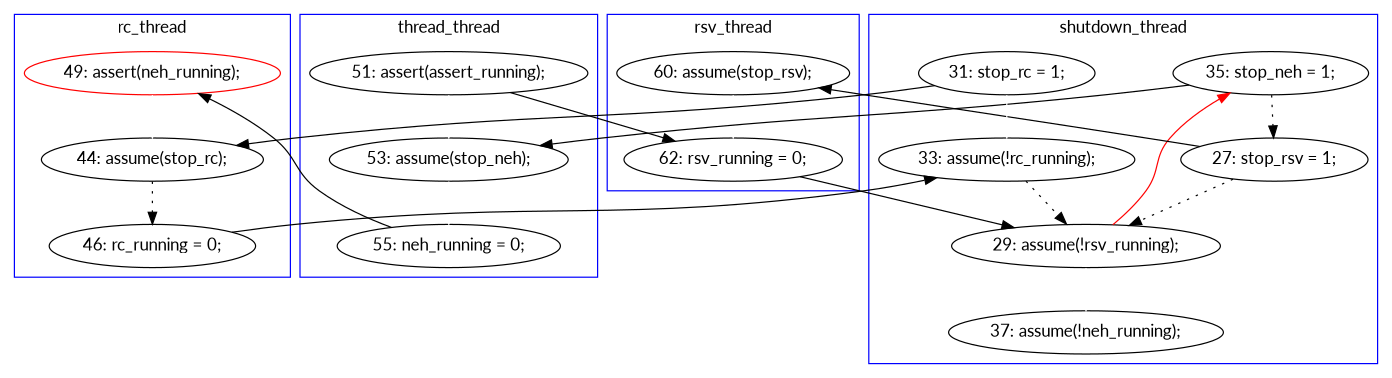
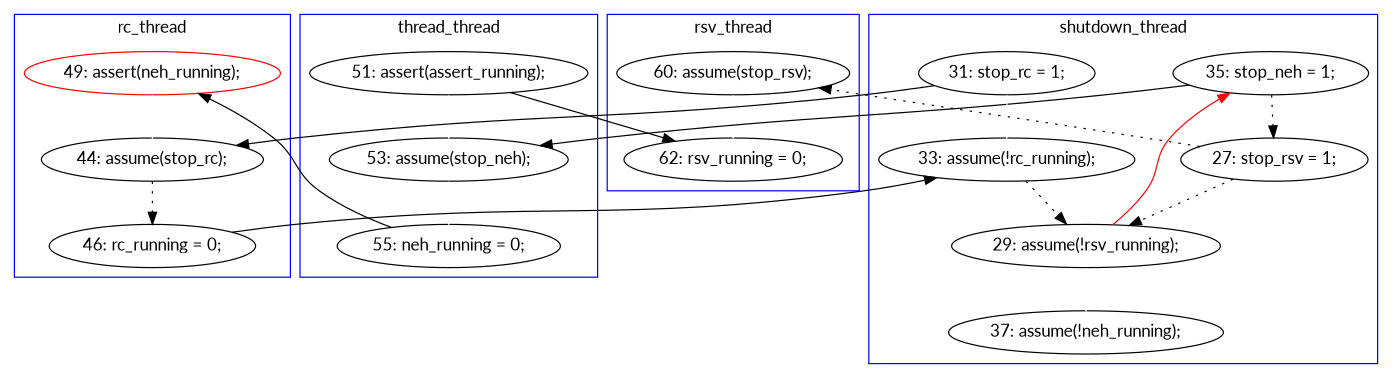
(1015, 118) -> (1015, 118)
(901, 201) -> none
